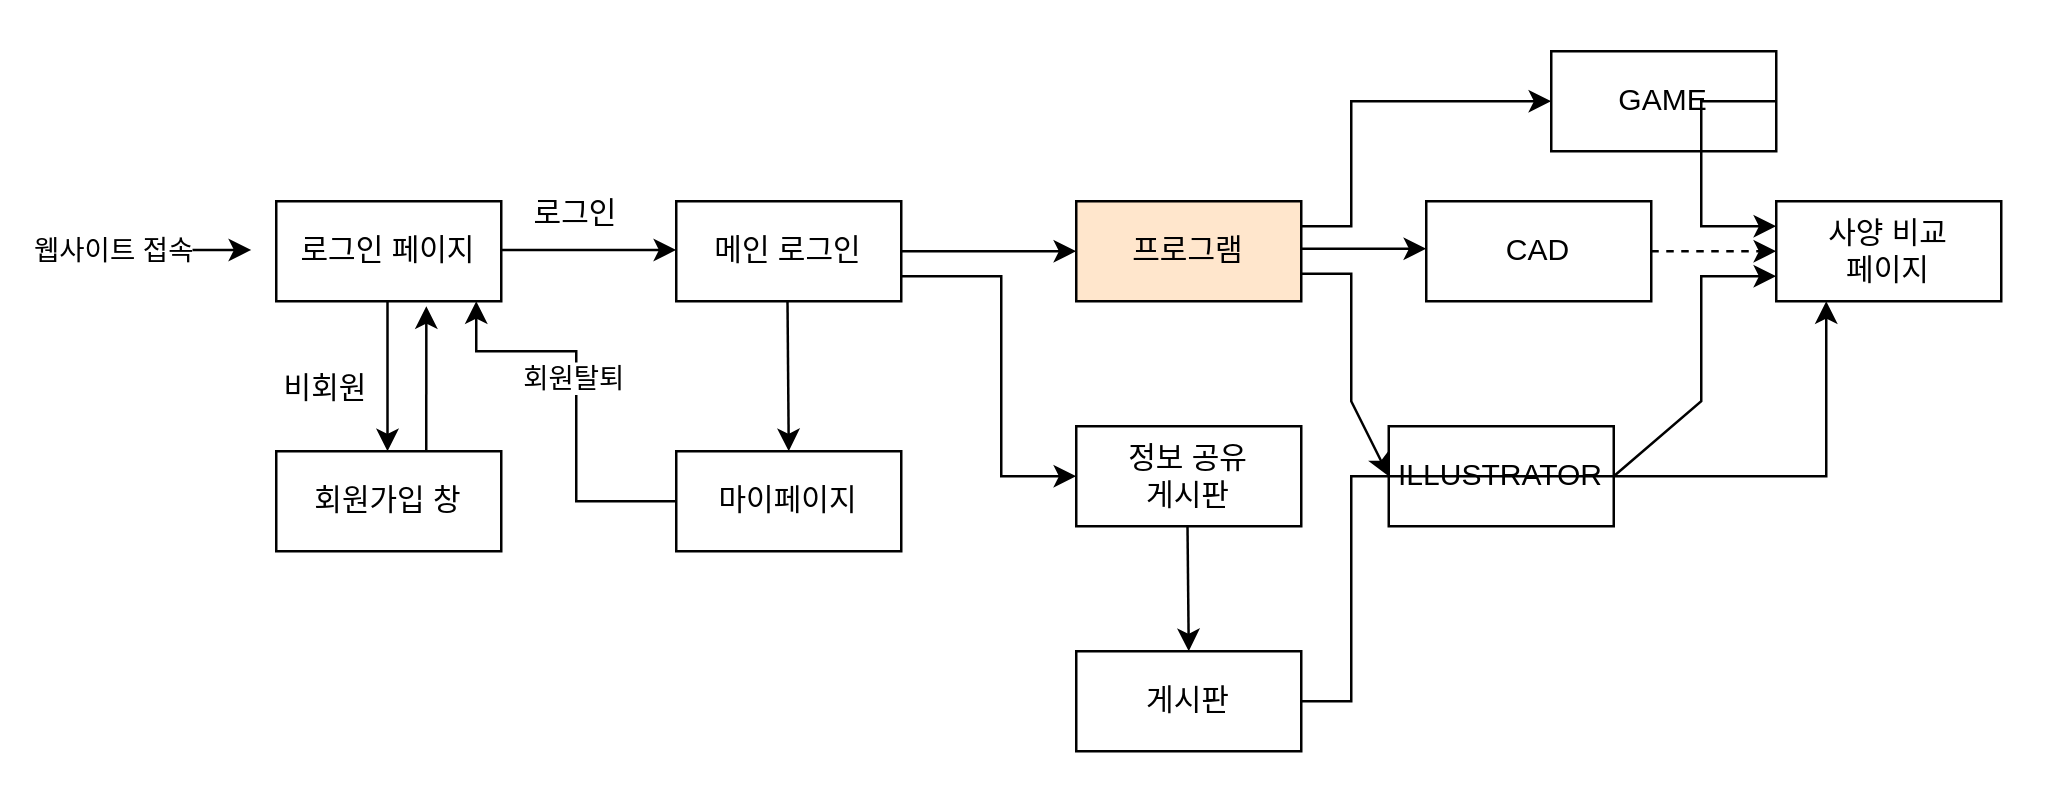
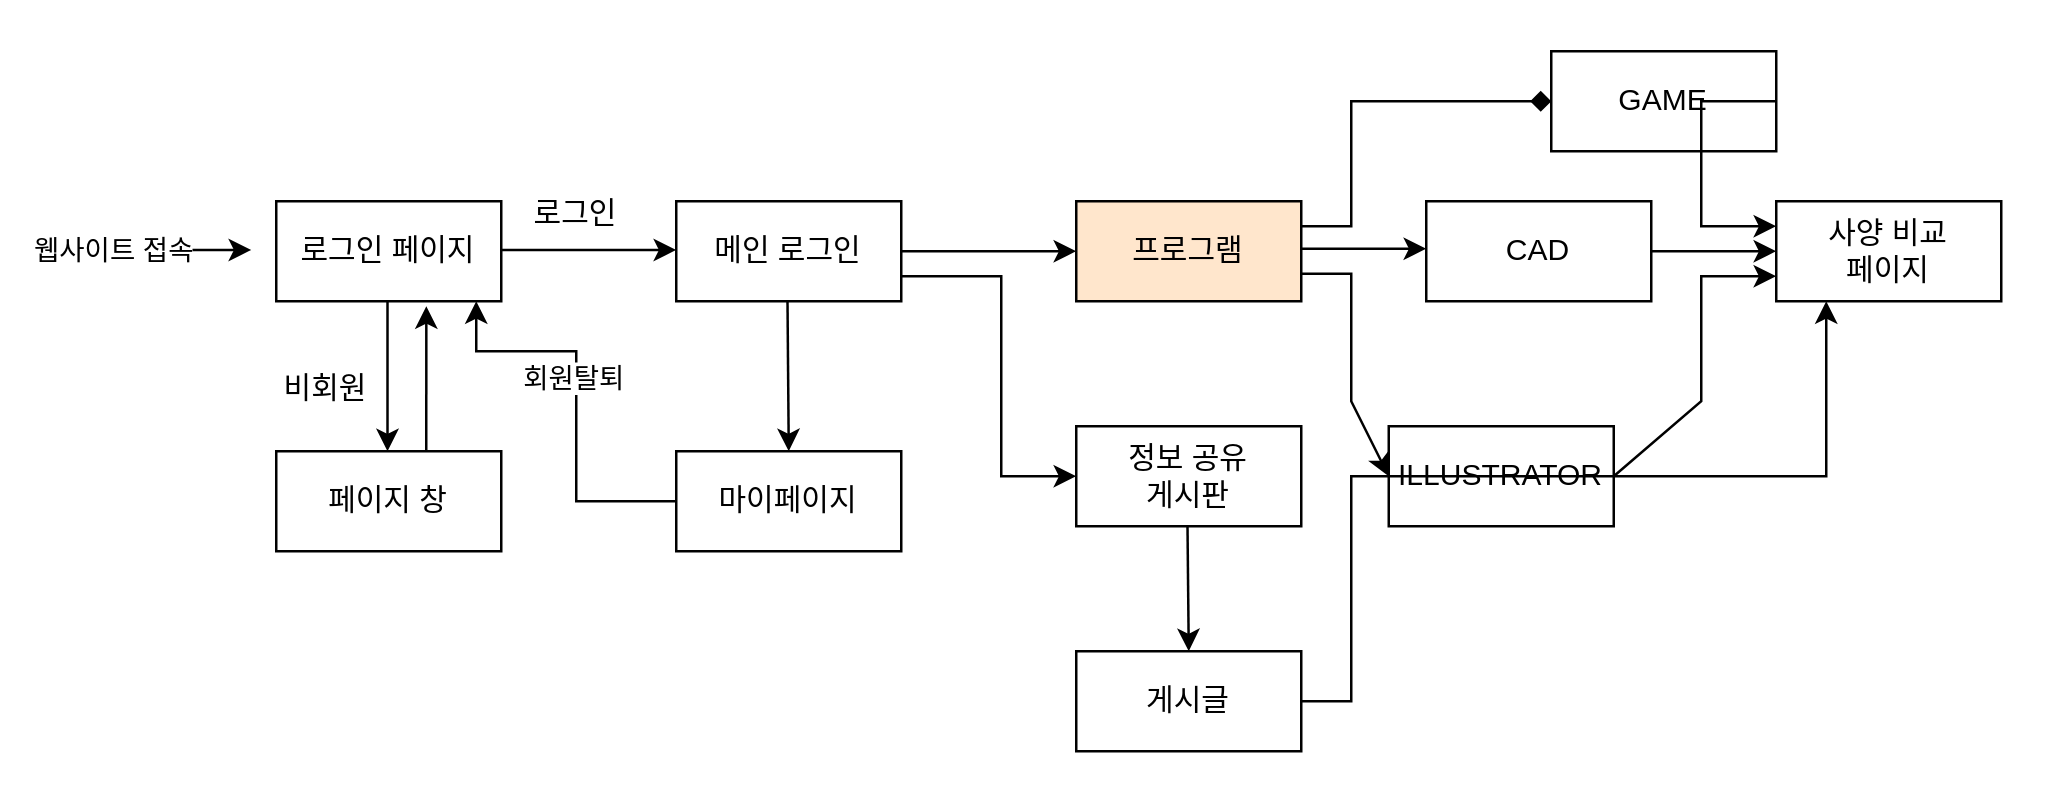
(1532, 101) -> (1531, 101)
(1707, 251) -> (1707, 251)
(389, 501) -> (389, 501)
(1189, 701) -> (1189, 701)
